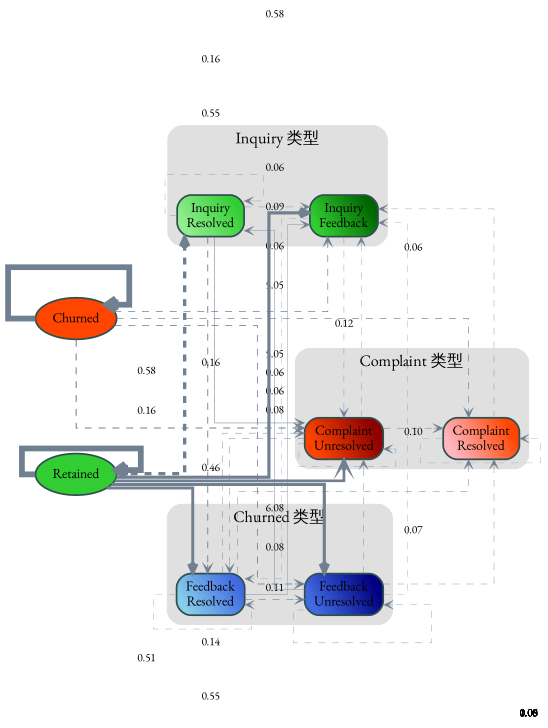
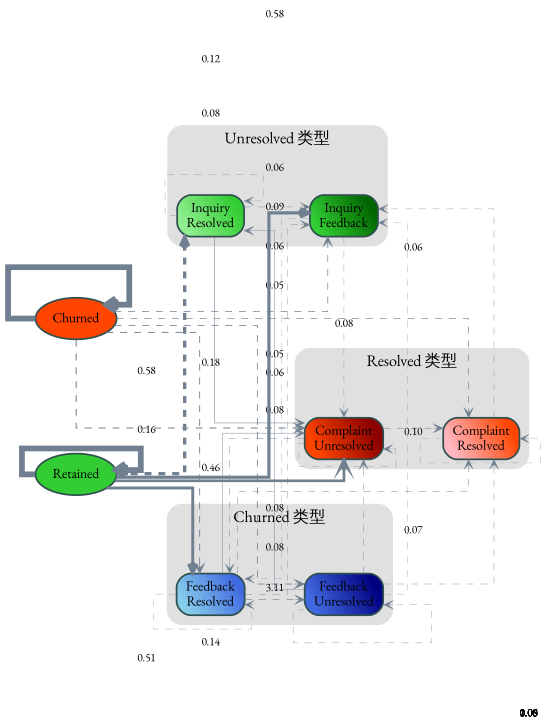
(211, 59) -> (211, 59)
(211, 114) -> (211, 114)
(278, 139) -> (278, 139)
(275, 286) -> (275, 286)
(344, 324) -> (344, 324)
(361, 332) -> none
(275, 354) -> (275, 354)
(412, 362) -> (412, 362)
(211, 363) -> (211, 363)
(208, 401) -> (200, 402)
(287, 424) -> (287, 424)
(223, 467) -> (223, 467)
(258, 484) -> none
(275, 508) -> (275, 508)
(275, 588) -> (275, 588)
